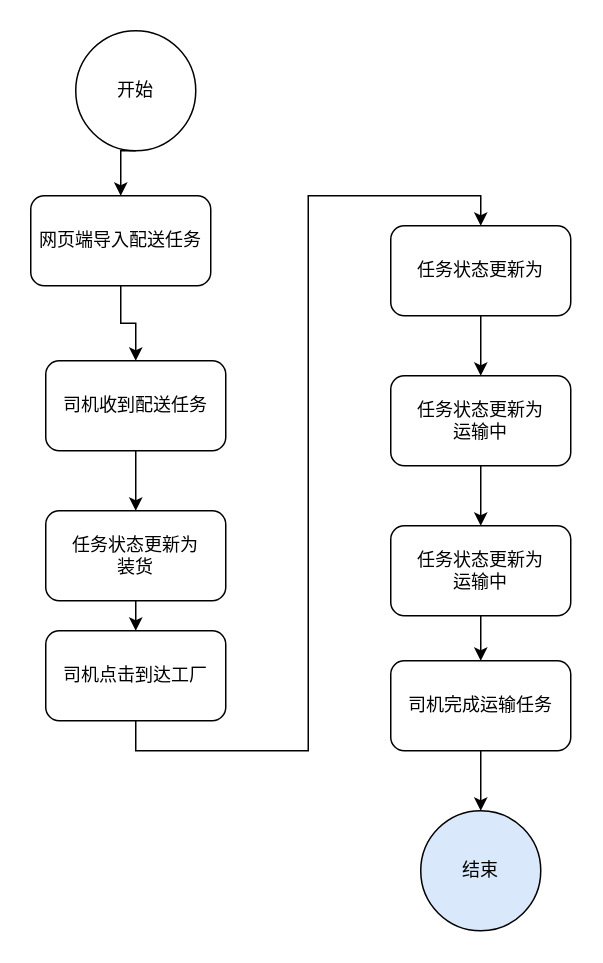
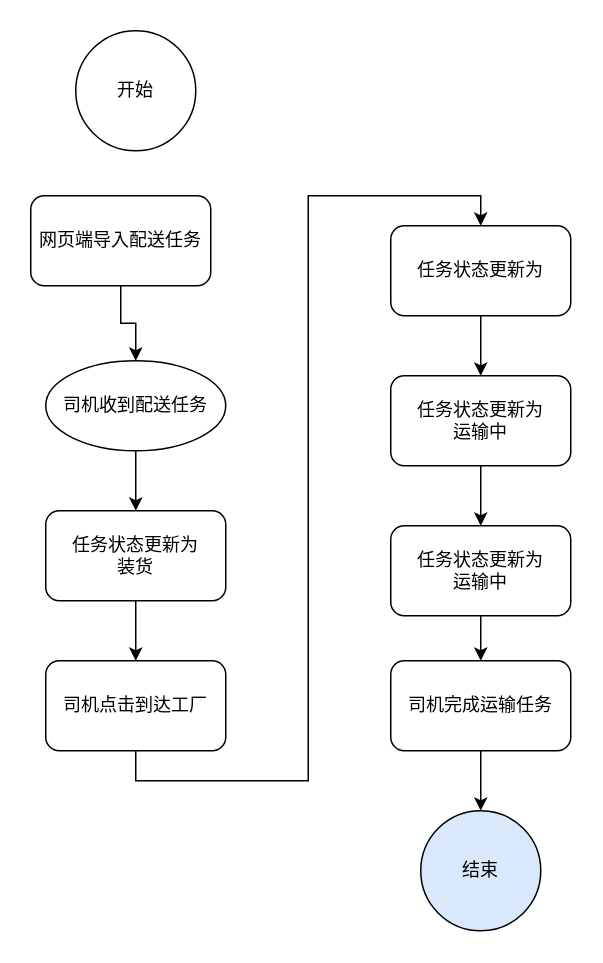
(121, 164) -> none
(136, 406) -> (136, 406)
(136, 676) -> (136, 706)
